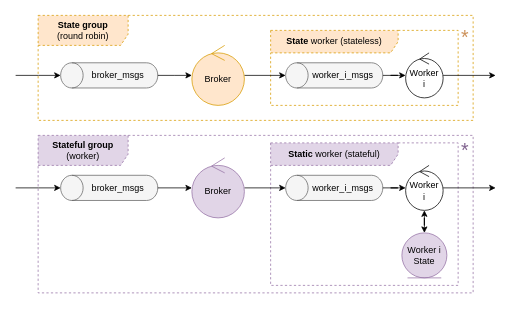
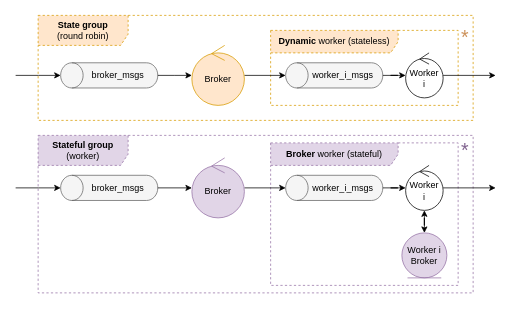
(334, 42) -> (334, 42)
(334, 154) -> (334, 154)
(424, 255) -> (424, 255)
